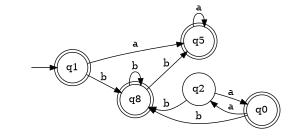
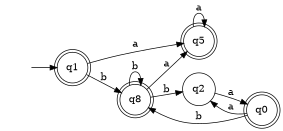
(167, 64) -> (167, 64)
(172, 109) -> (163, 95)
